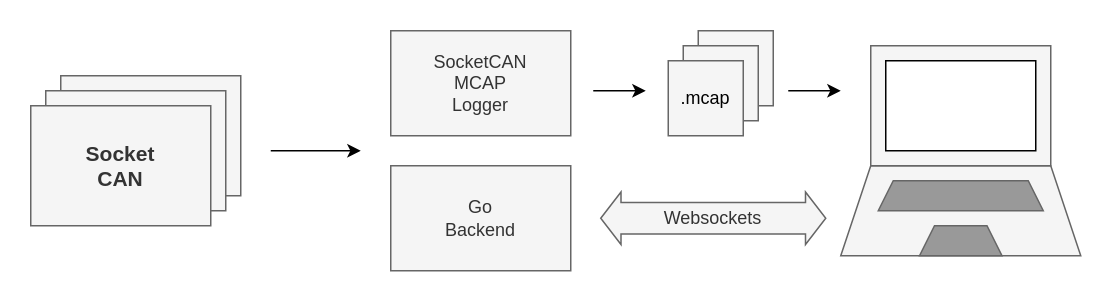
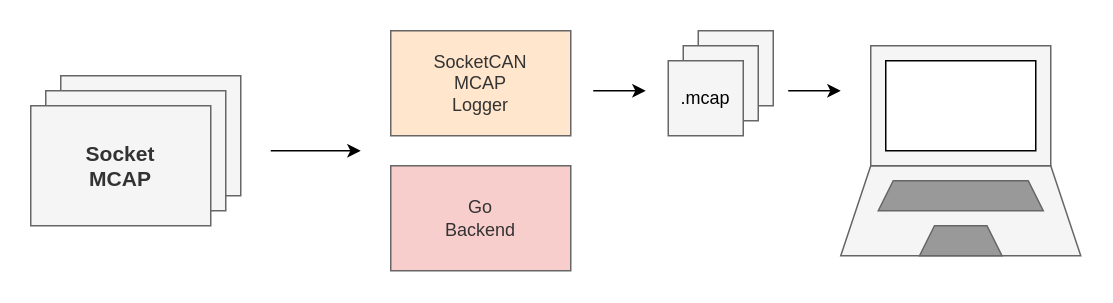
(481, 83) -> (481, 83)
(121, 166) -> (121, 166)
(481, 218) -> (481, 218)
(713, 218) -> none
